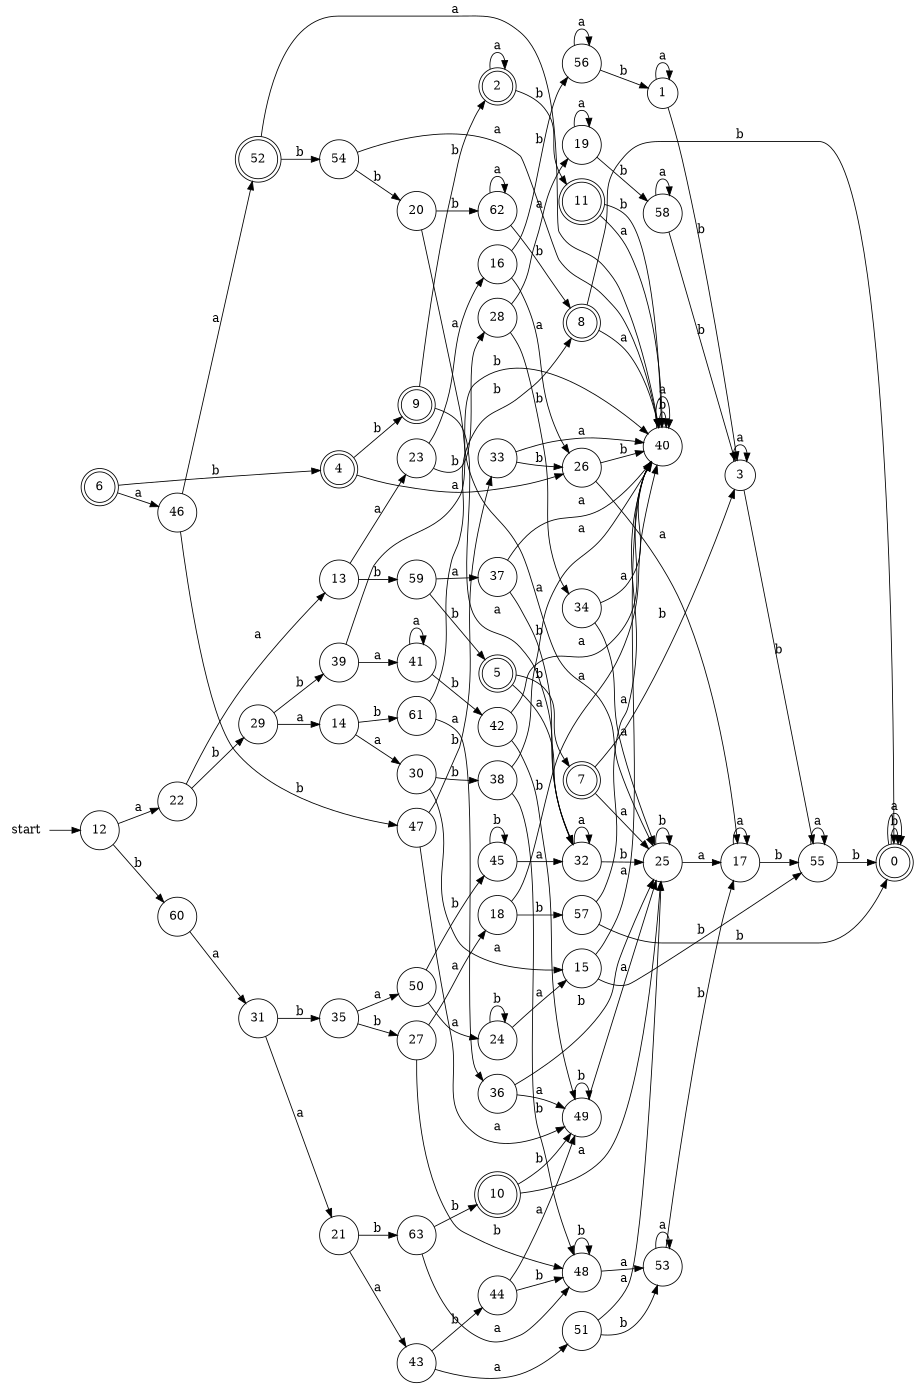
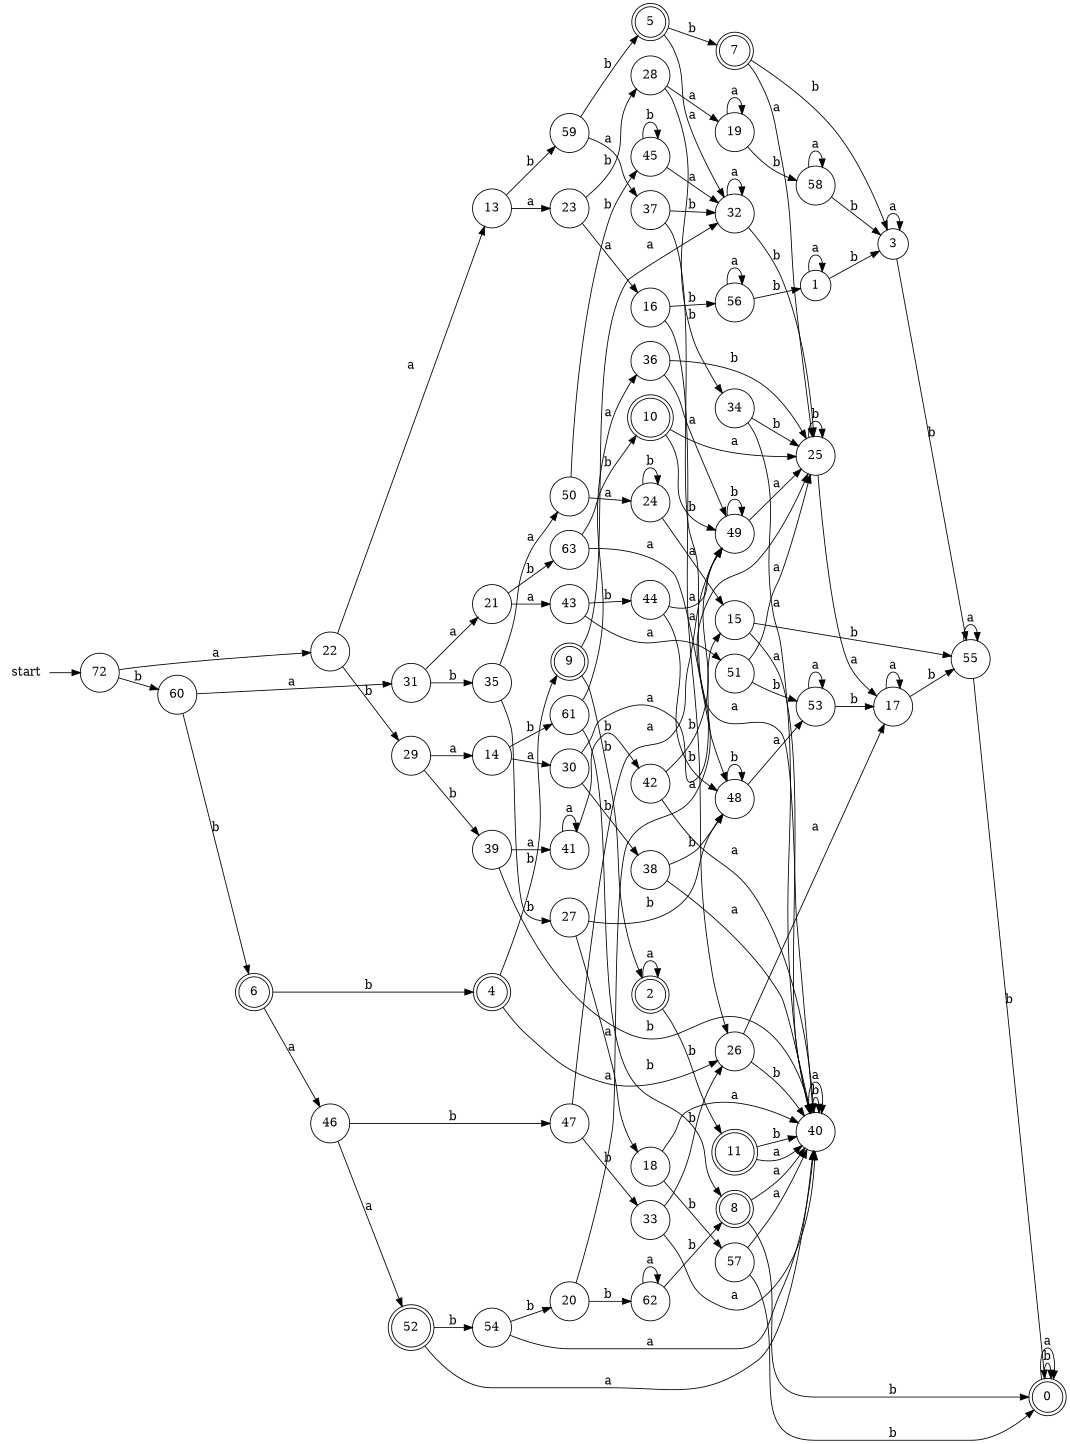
(624, 732) -> (777, 425)
(100, 830) -> (100, 673)
none -> (215, 839)
